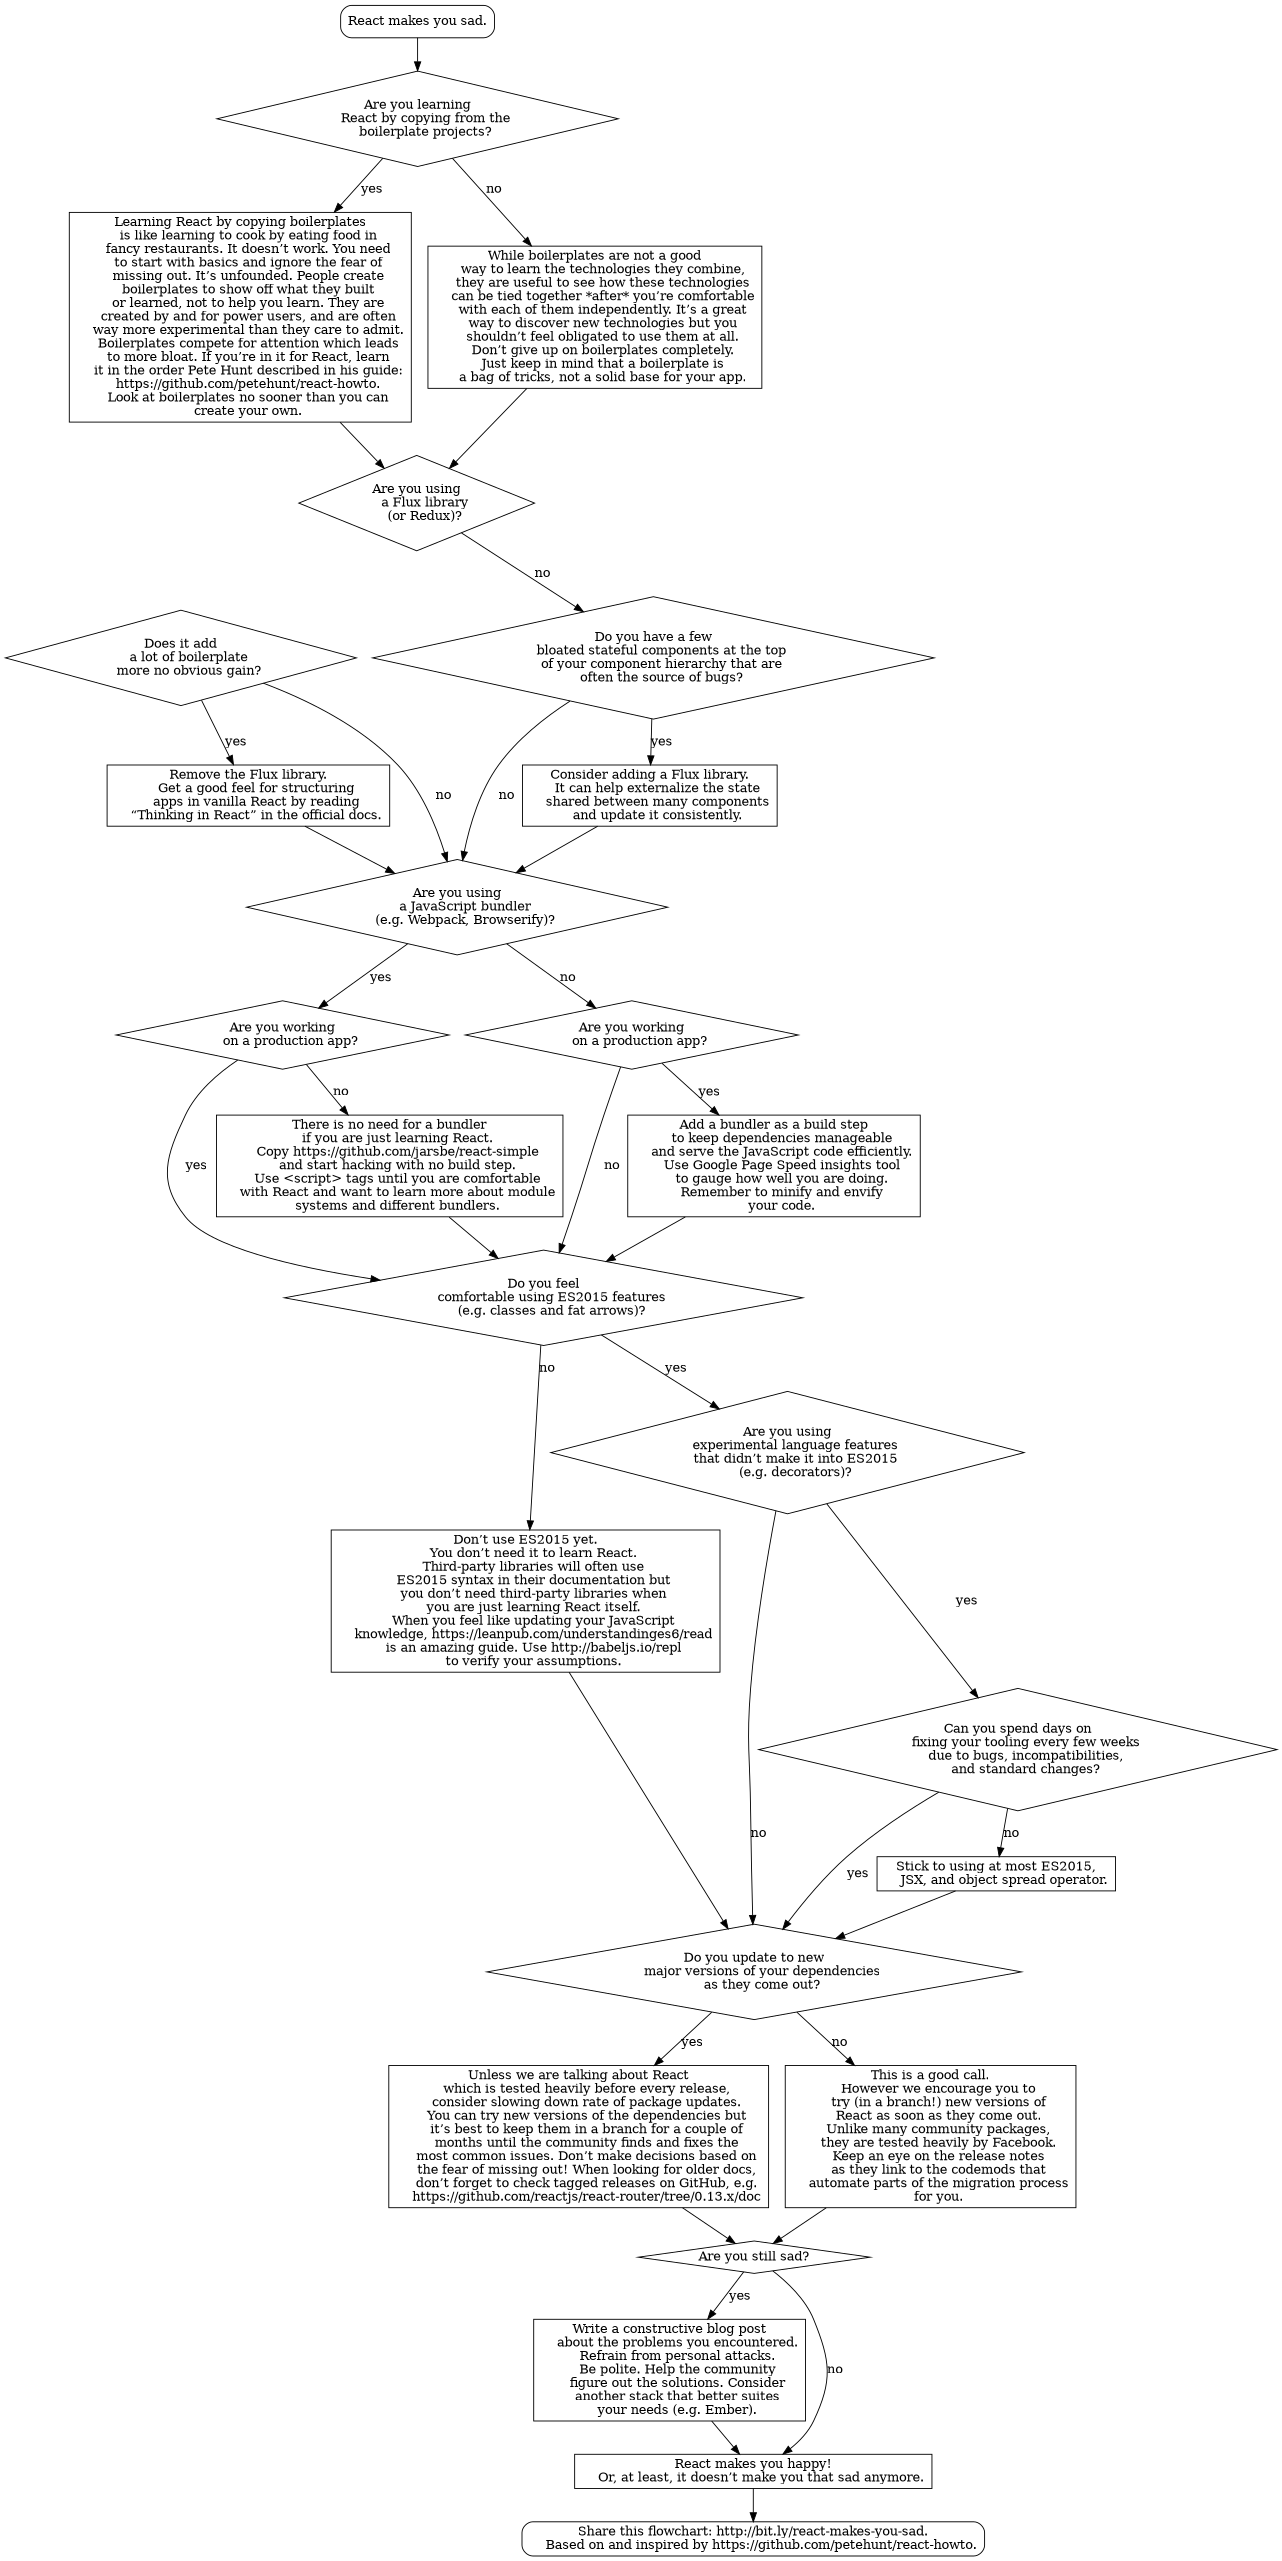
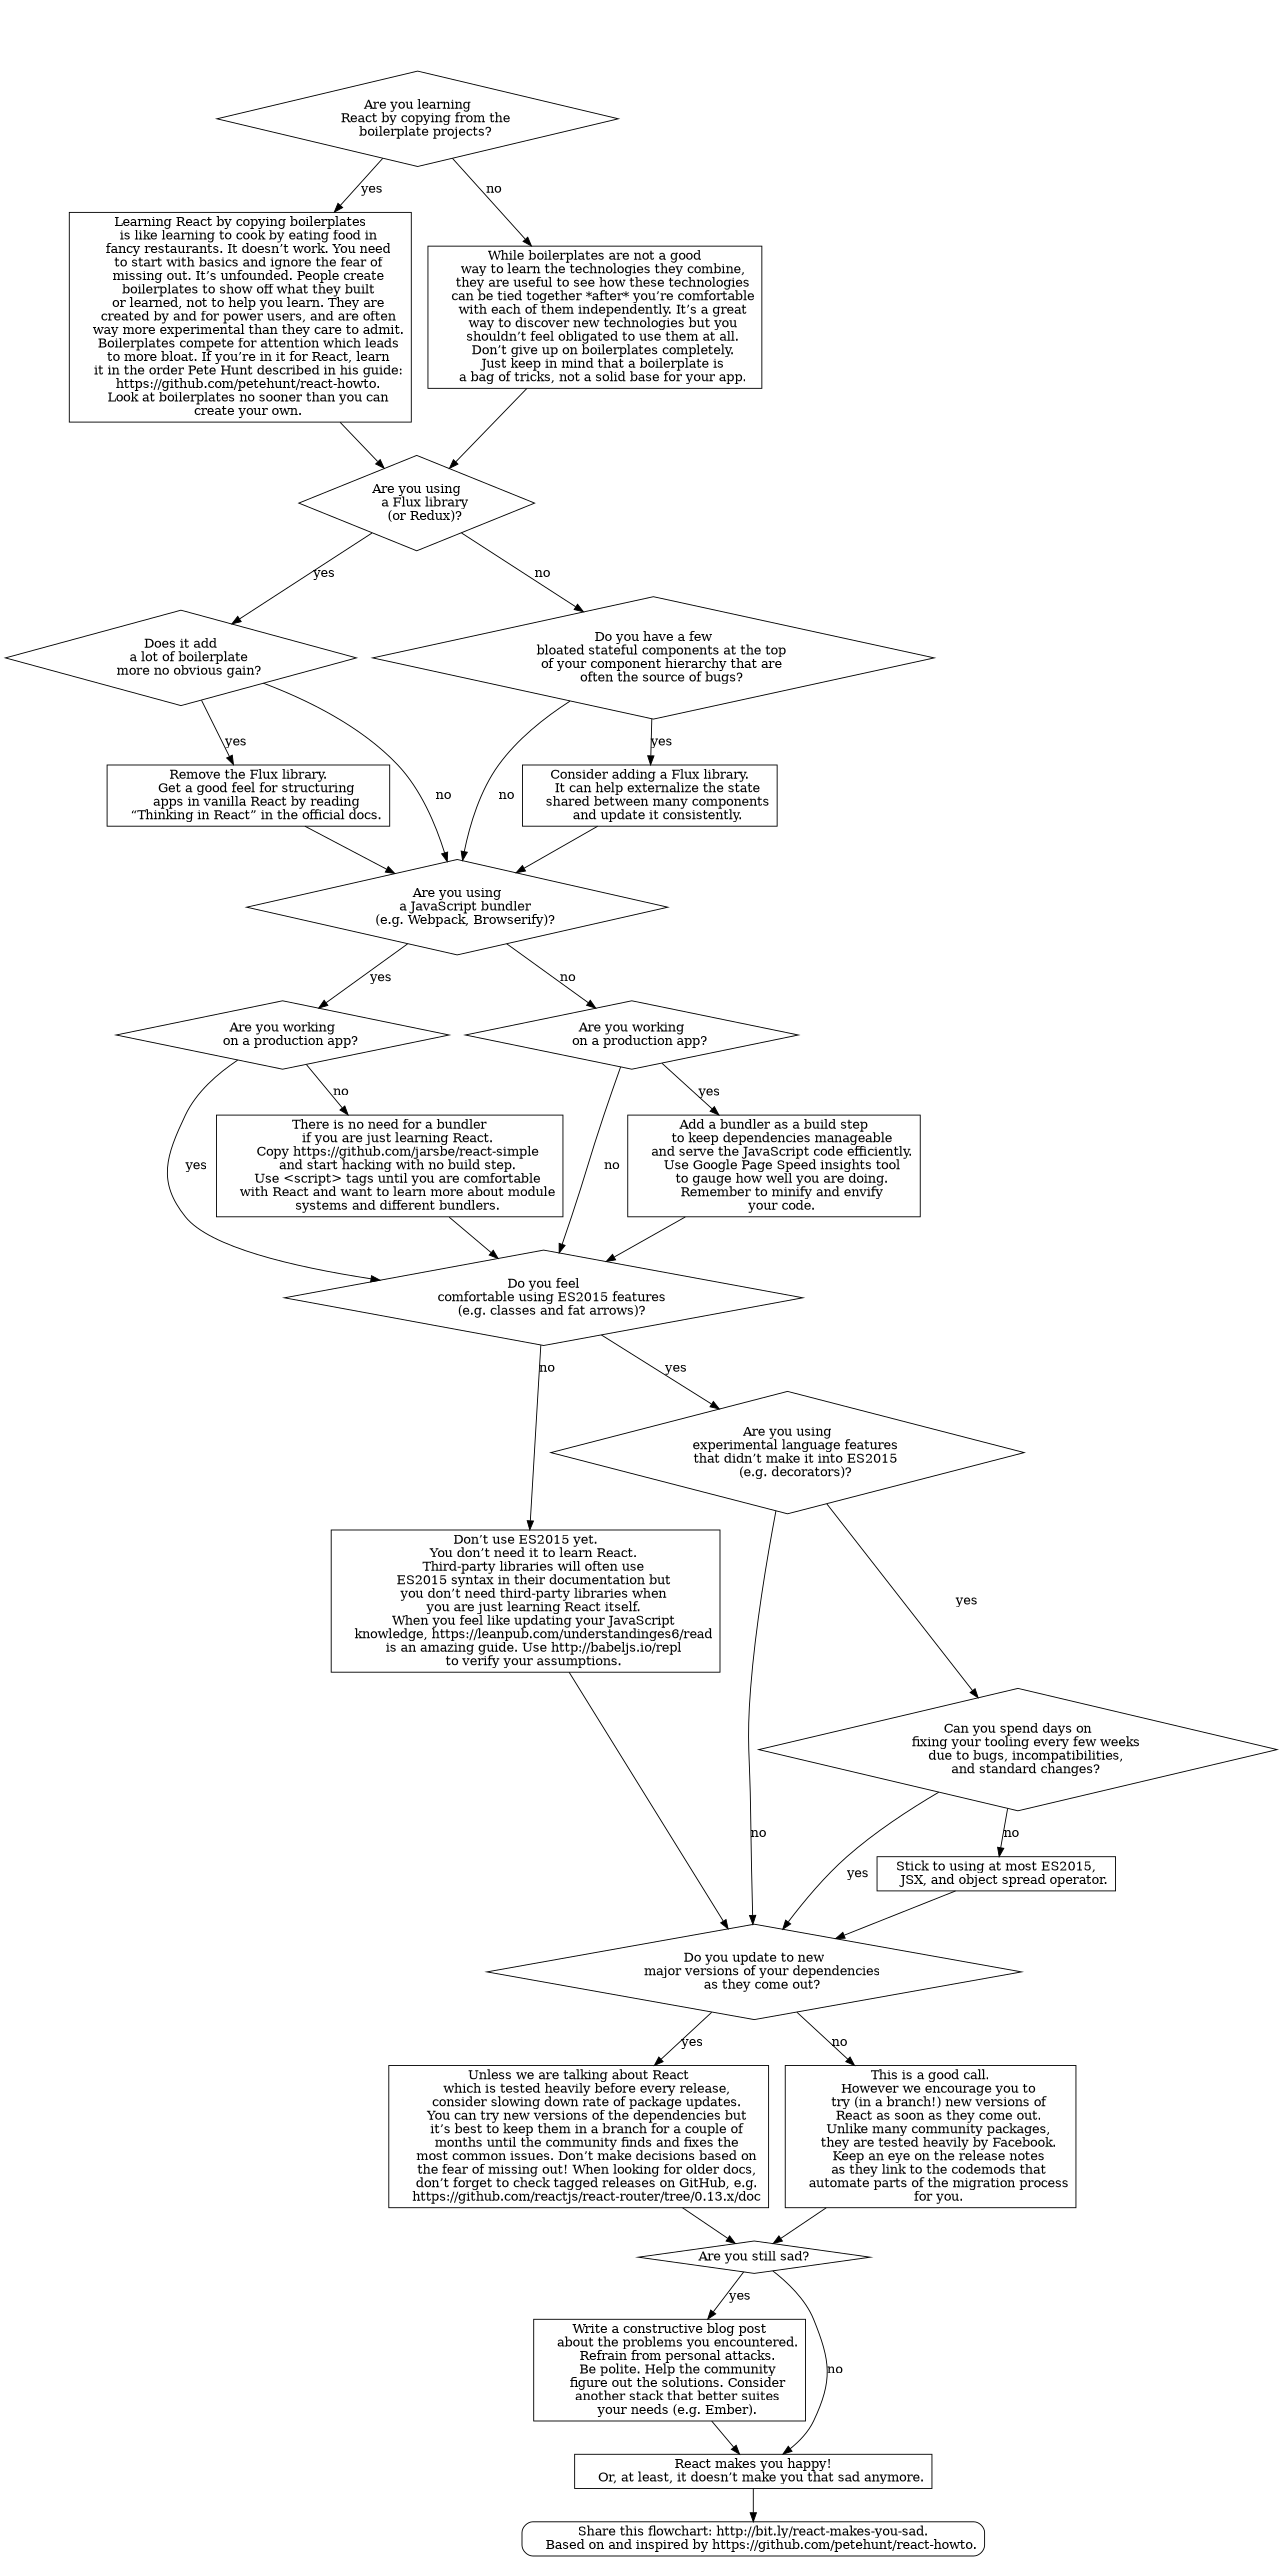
(418, 22) -> none
none -> (306, 576)
